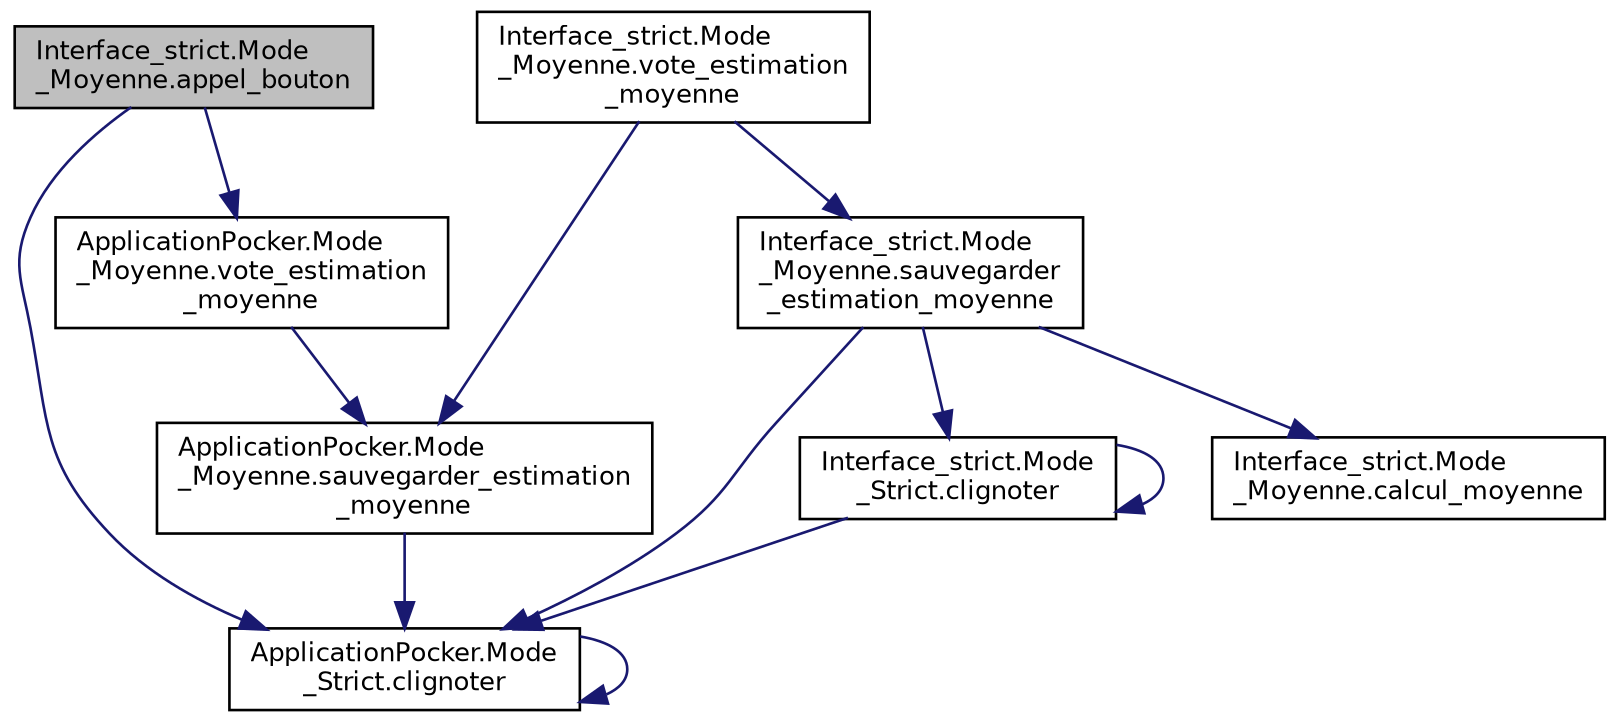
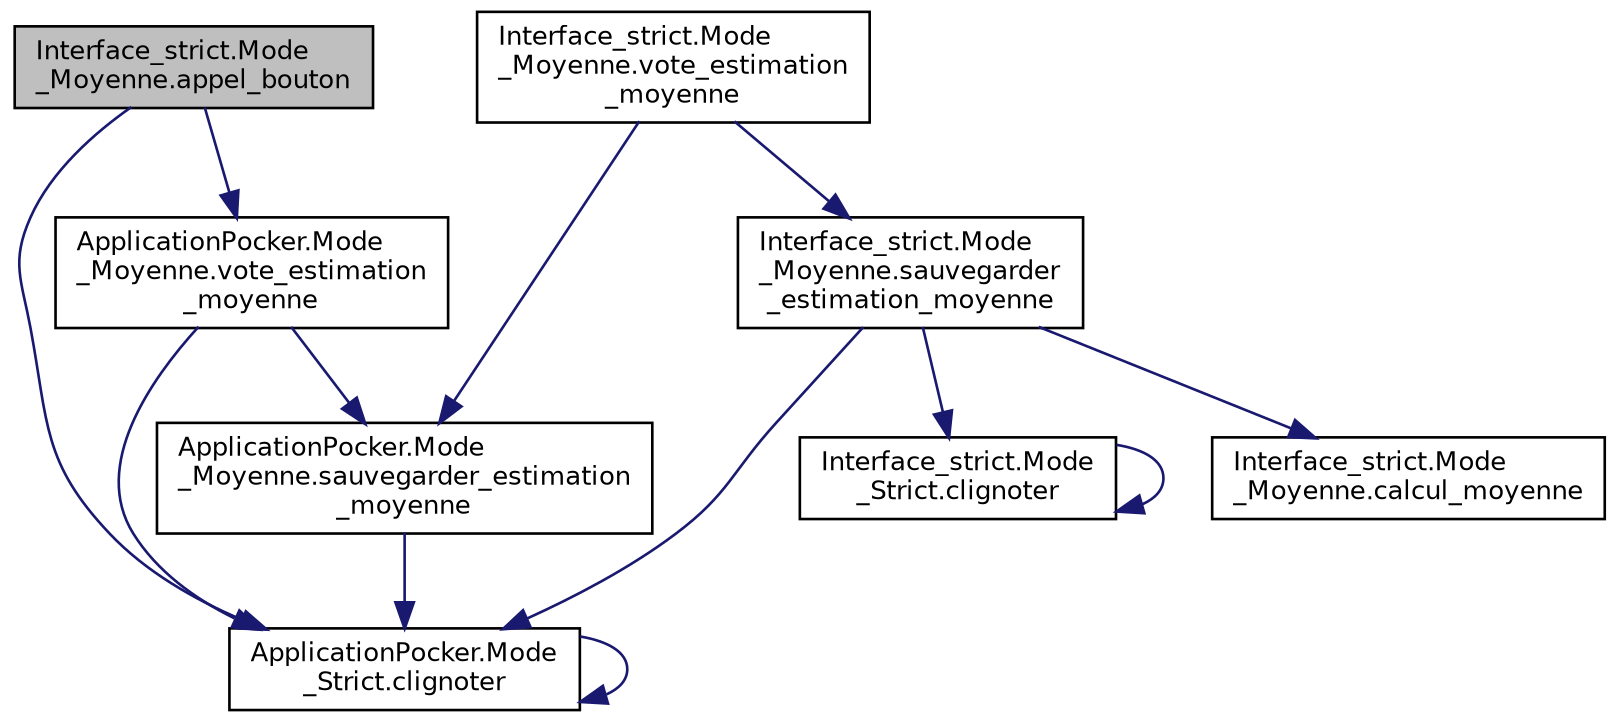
(695, 569) -> (120, 487)
